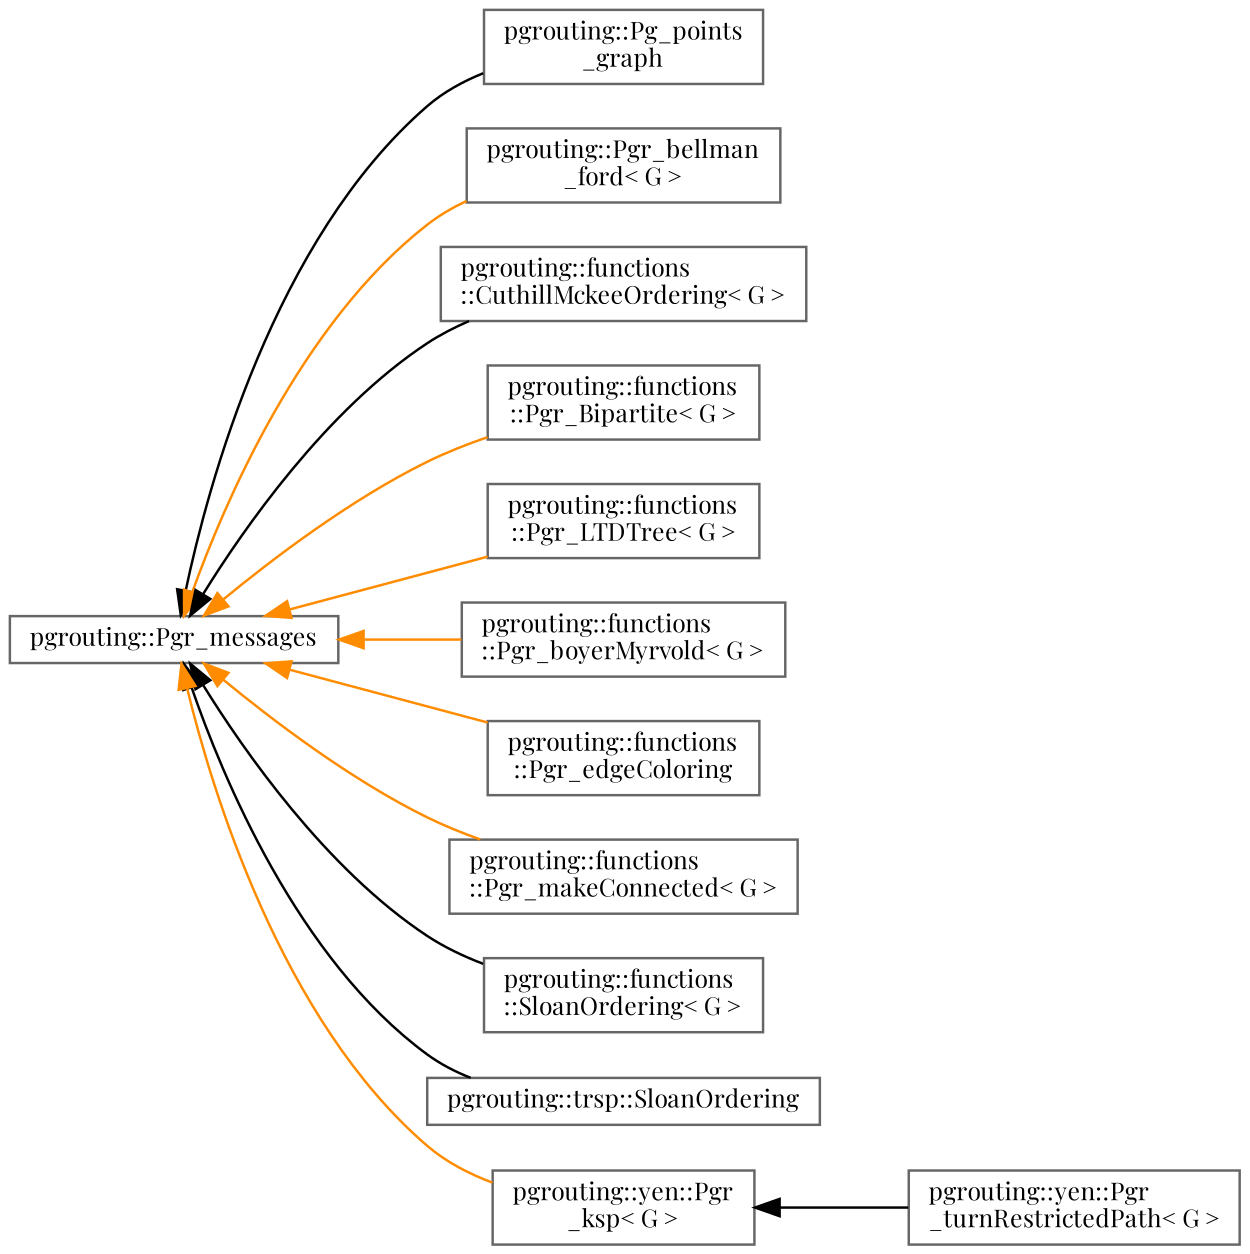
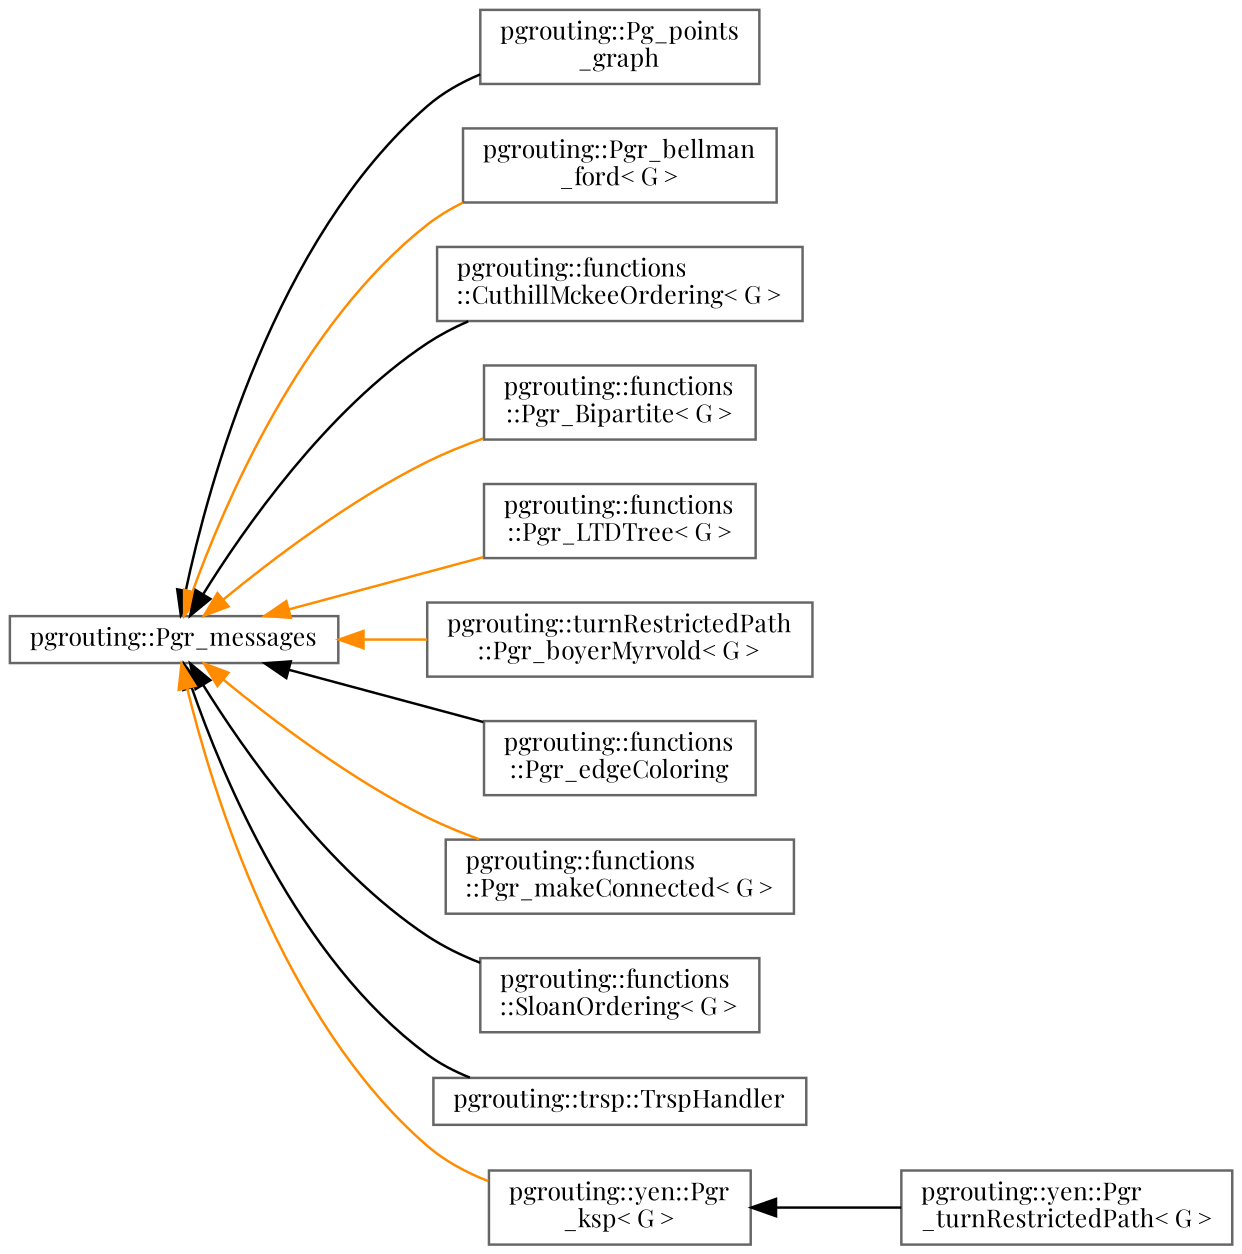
(624, 640) -> (620, 640)
(389, 696) -> (386, 696)
(624, 1101) -> (620, 1101)
